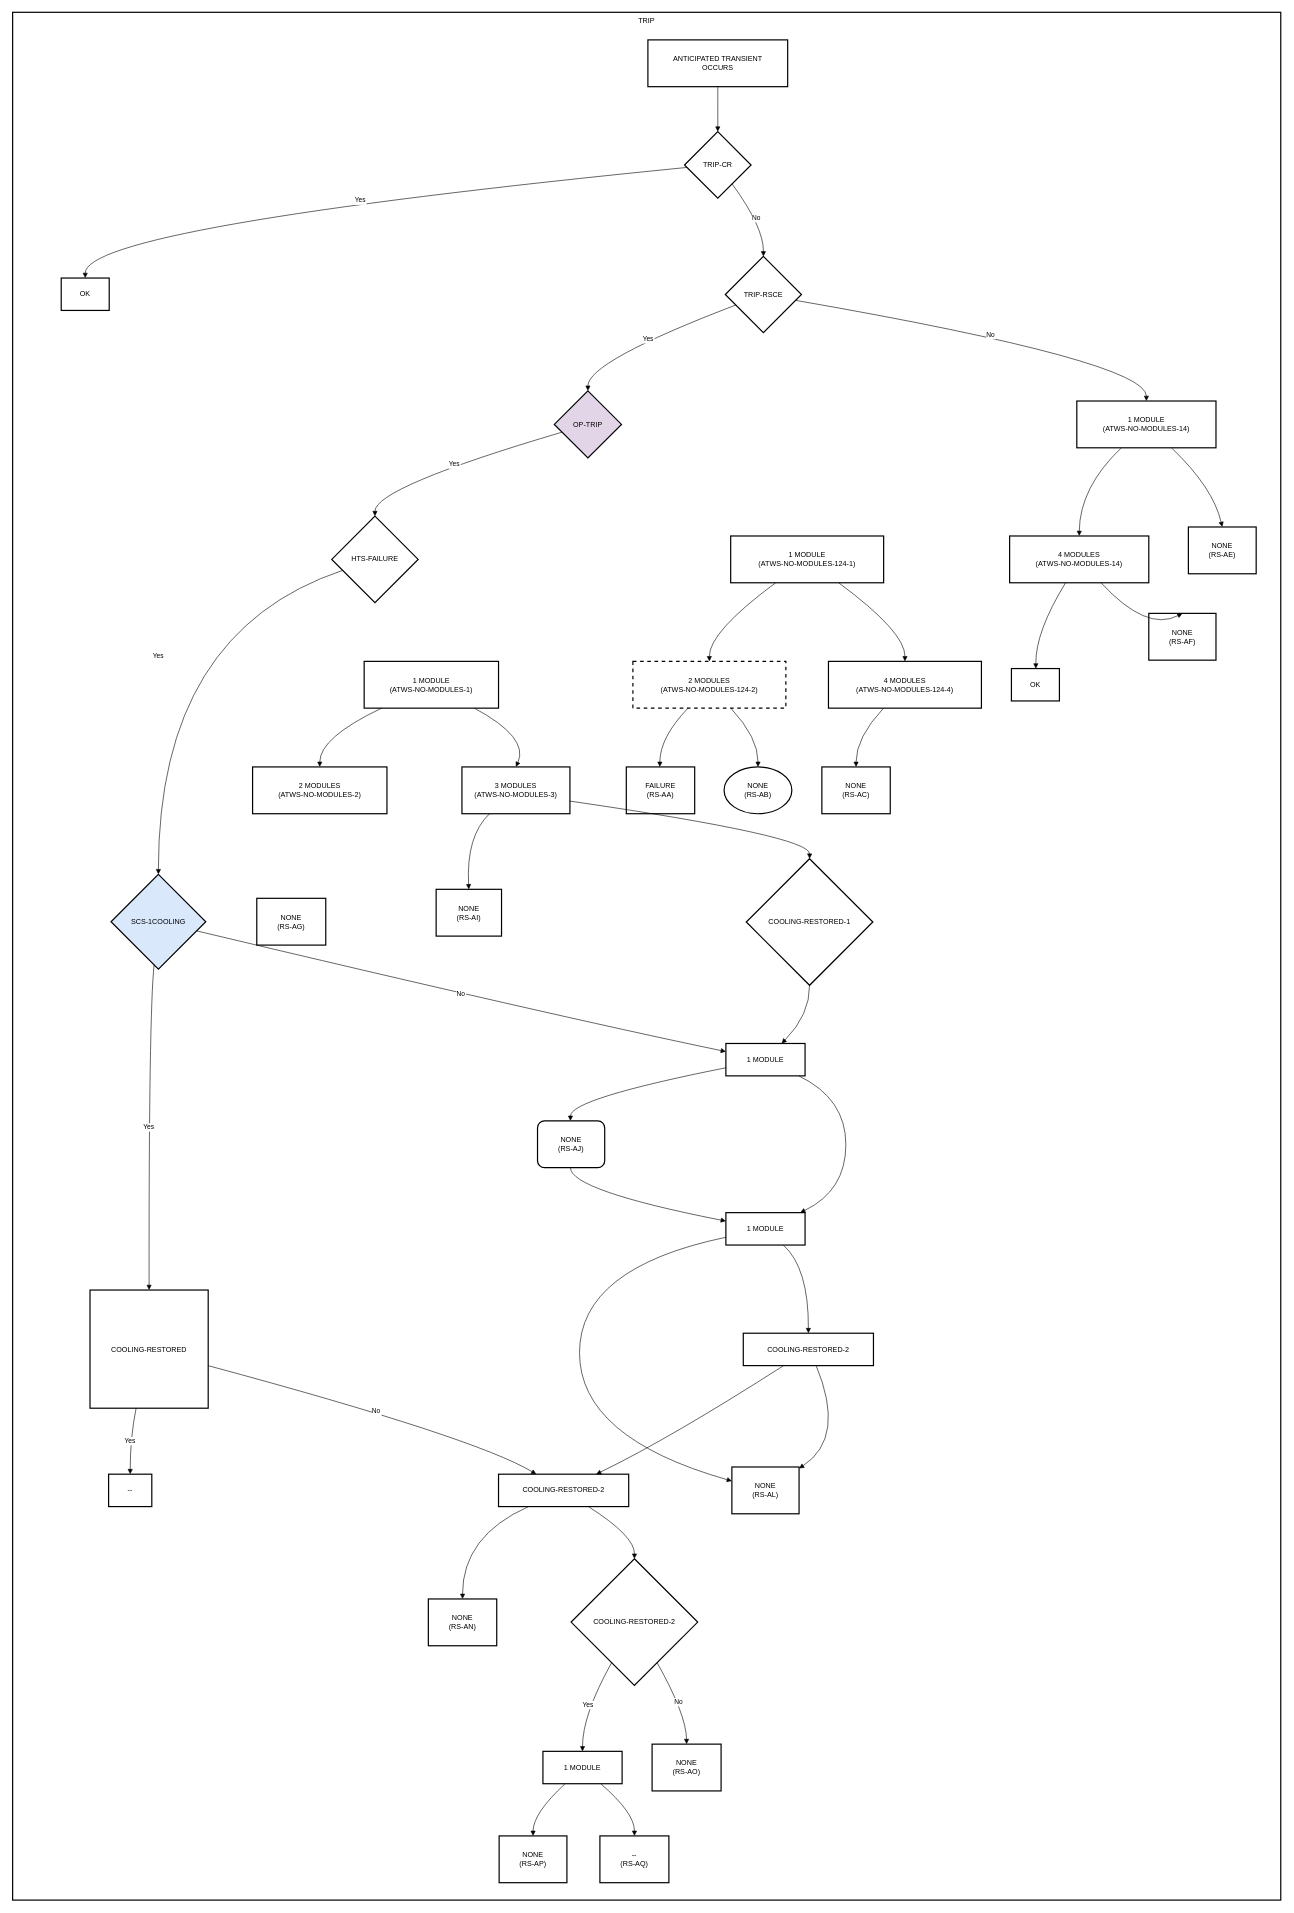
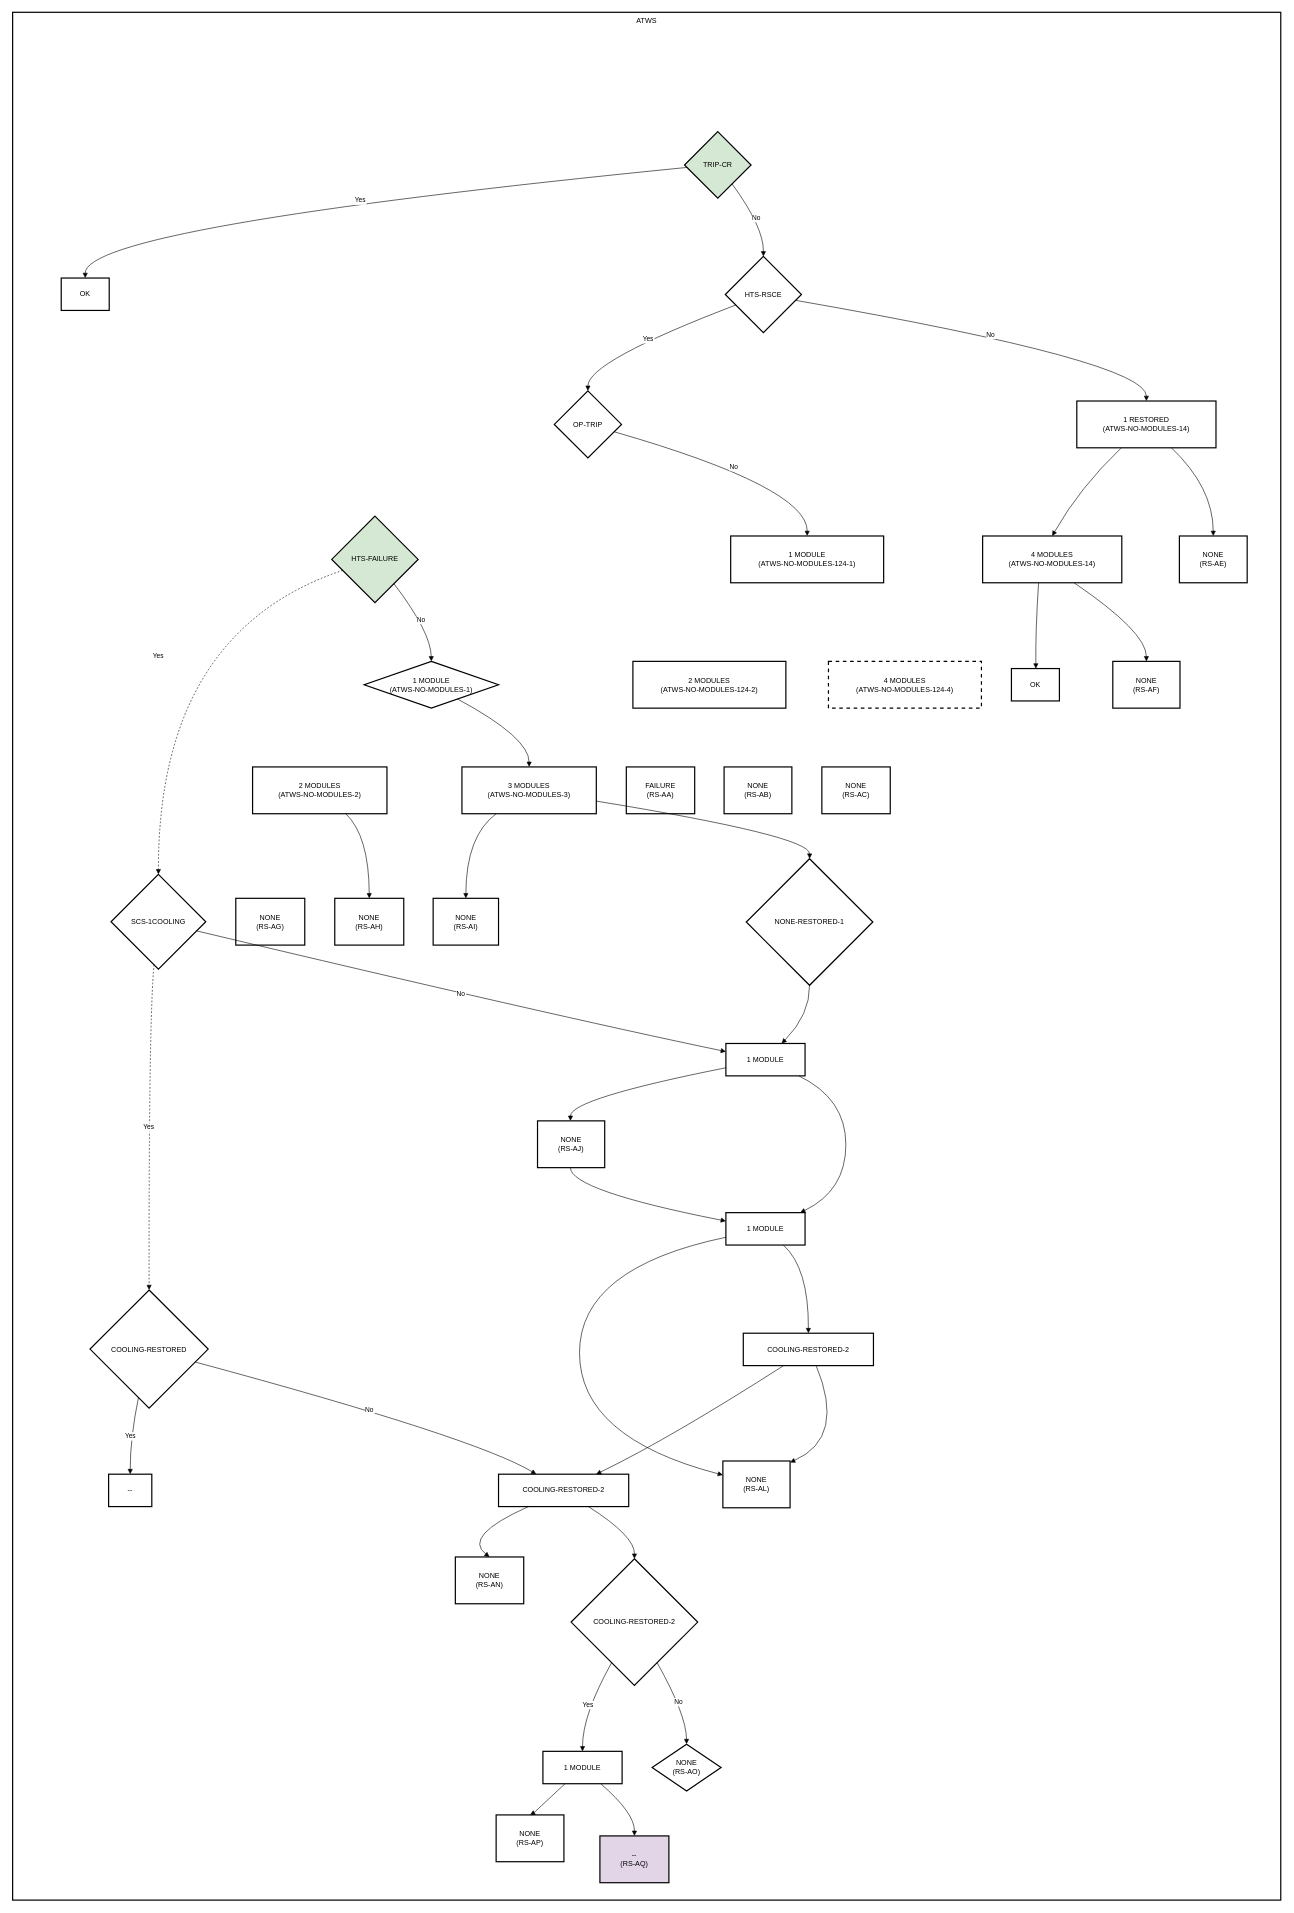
(647, 21) -> (647, 21)
(718, 63) -> none
(718, 87) -> none
(718, 165) -> (718, 165)
(763, 295) -> (763, 295)
(588, 425) -> (588, 425)
(1146, 425) -> (1146, 425)
none -> (681, 453)
(464, 463) -> none
(1222, 551) -> (1213, 560)
(375, 560) -> (375, 560)
(1079, 560) -> (1052, 560)
(756, 598) -> none
(878, 615) -> none
none -> (417, 618)
(1182, 637) -> (1146, 685)
(431, 685) -> (431, 685)
(709, 685) -> (709, 685)
(905, 685) -> (905, 685)
(199, 686) -> (199, 686)
(351, 725) -> none
(669, 732) -> none
(749, 733) -> none
(865, 733) -> none
(516, 791) -> (529, 791)
(758, 791) -> (758, 791)
none -> (363, 844)
(469, 913) -> (466, 922)
(158, 922) -> (158, 922)
(291, 922) -> (270, 922)
none -> (369, 922)
(809, 923) -> (809, 923)
(149, 1124) -> (149, 1124)
(571, 1145) -> (571, 1145)
(149, 1349) -> (149, 1349)
(765, 1491) -> (756, 1485)
(462, 1623) -> (489, 1581)
(686, 1768) -> (686, 1768)
(533, 1860) -> (530, 1839)
(634, 1860) -> (634, 1860)
